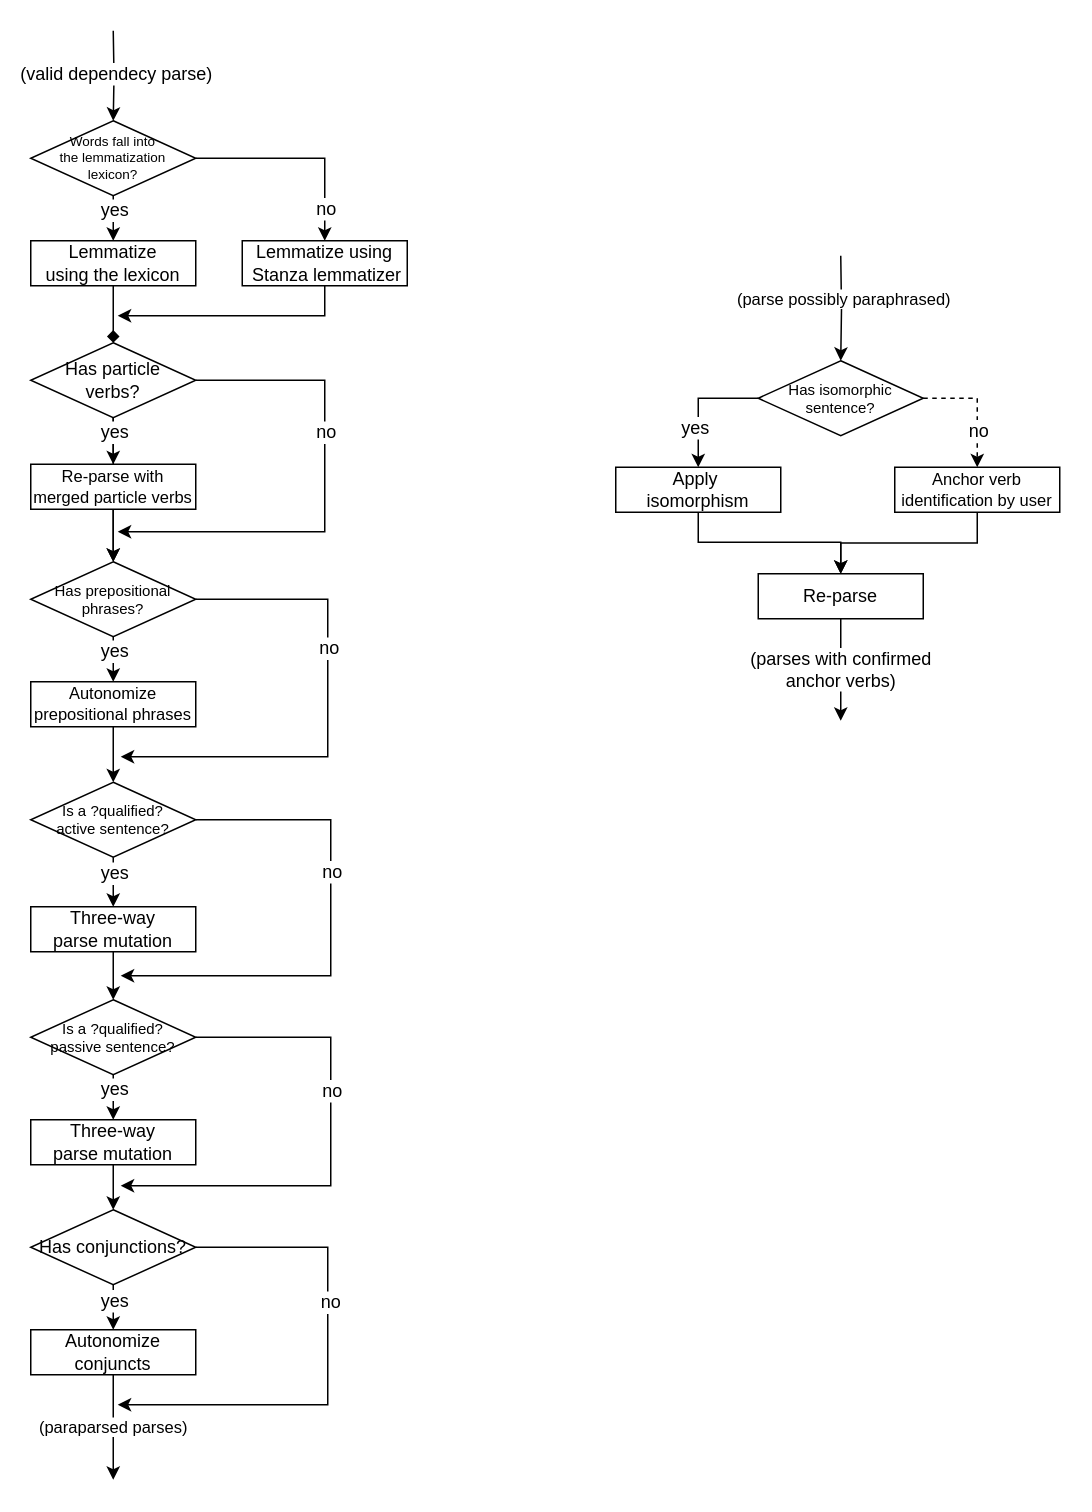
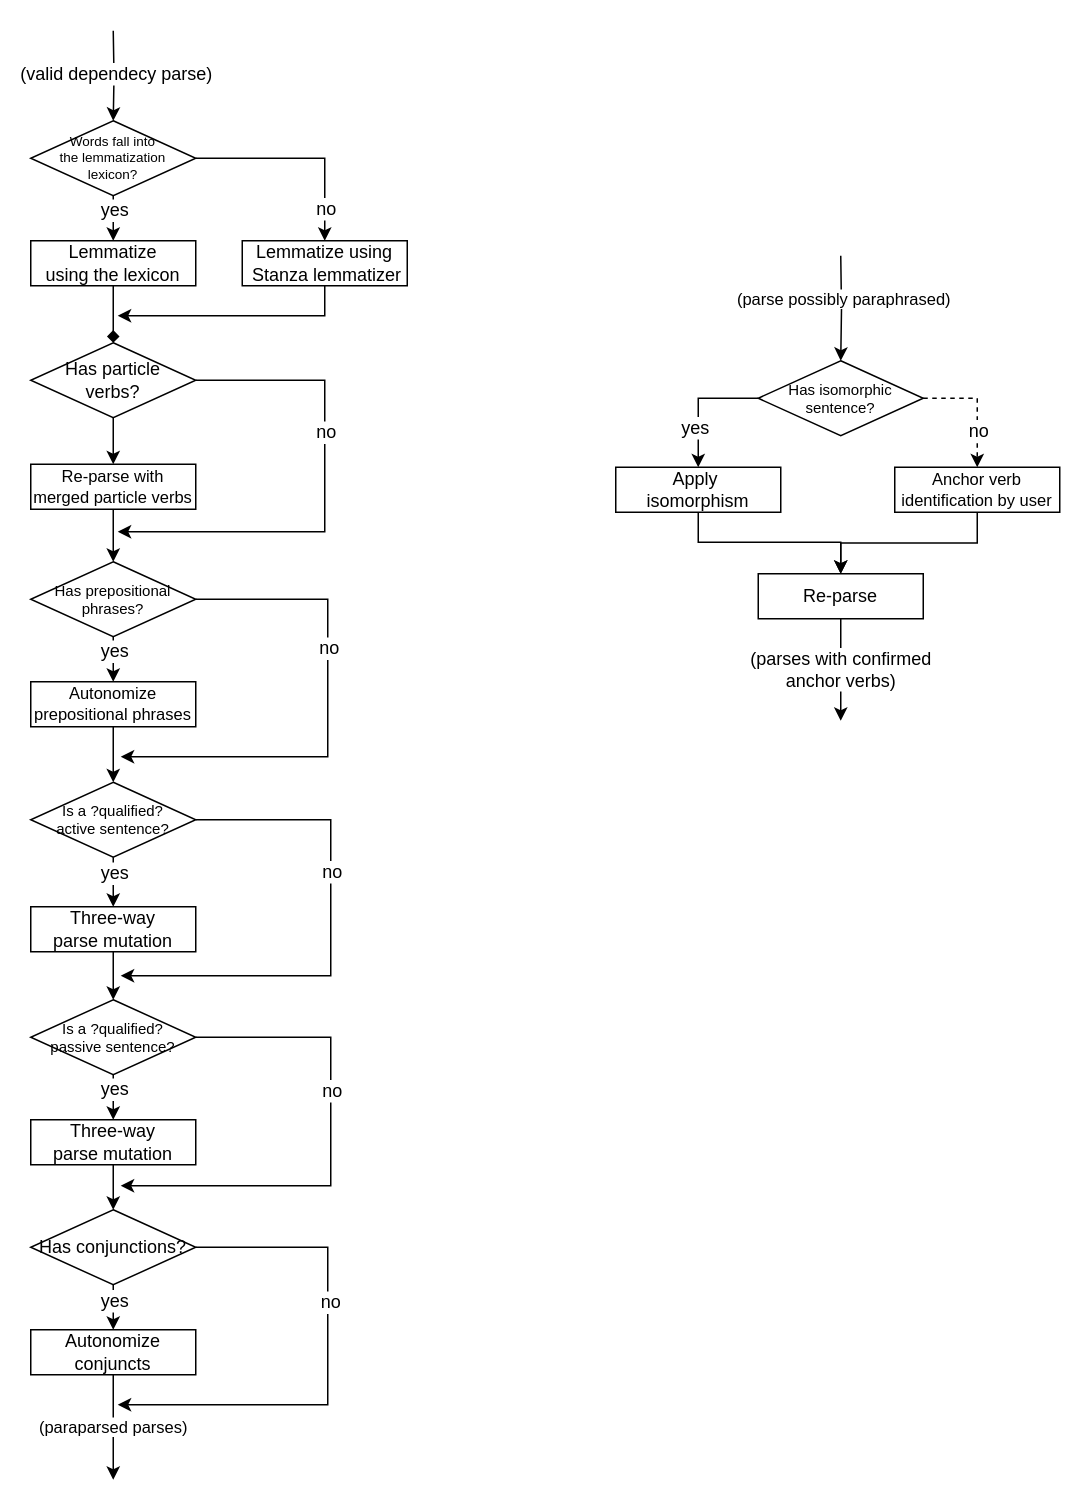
(113, 462) -> none
